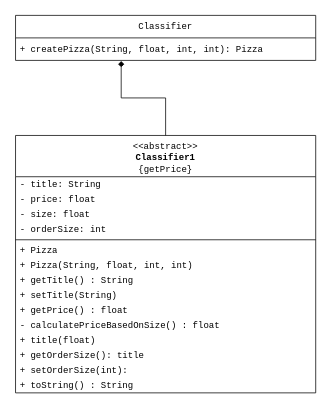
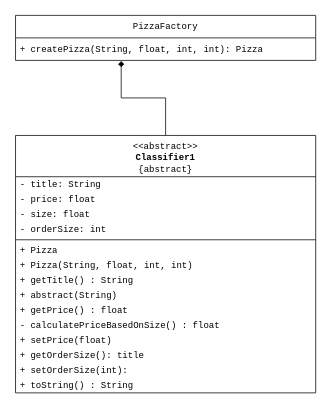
(165, 27) -> (165, 27)
(165, 157) -> (165, 157)
(61, 295) -> (63, 295)
(50, 340) -> (59, 340)
